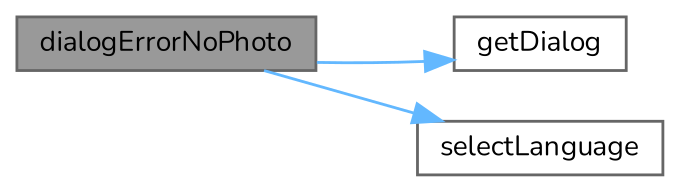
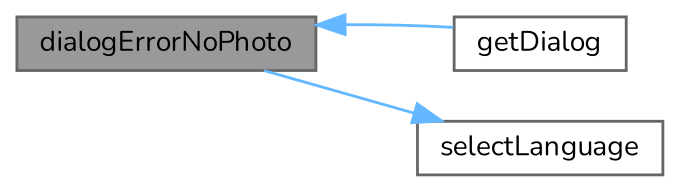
(371, 63) -> (399, 25)
